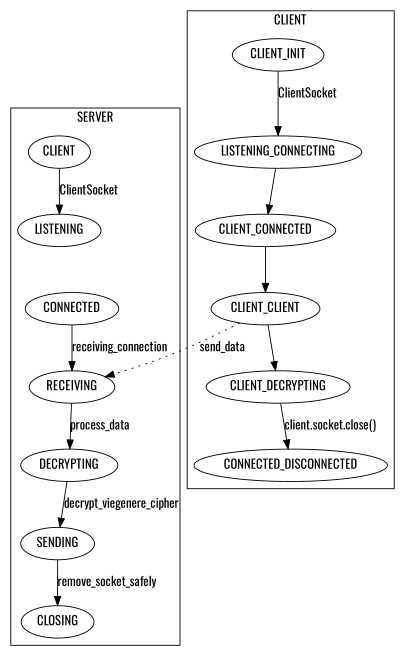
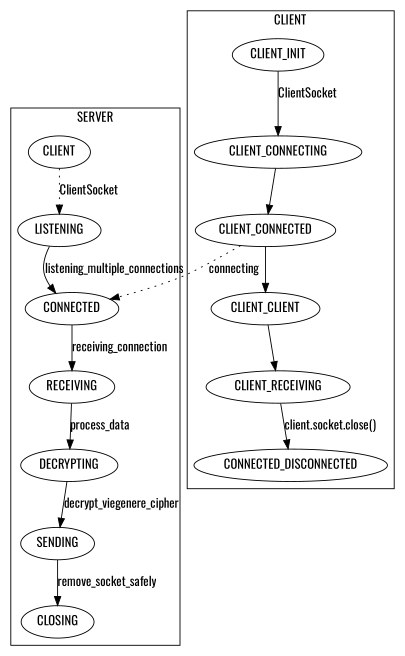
(278, 152) -> (278, 152)
(59, 187) -> (59, 187)
none -> (44, 266)
none -> (173, 280)
(172, 354) -> none
(278, 387) -> (278, 387)
